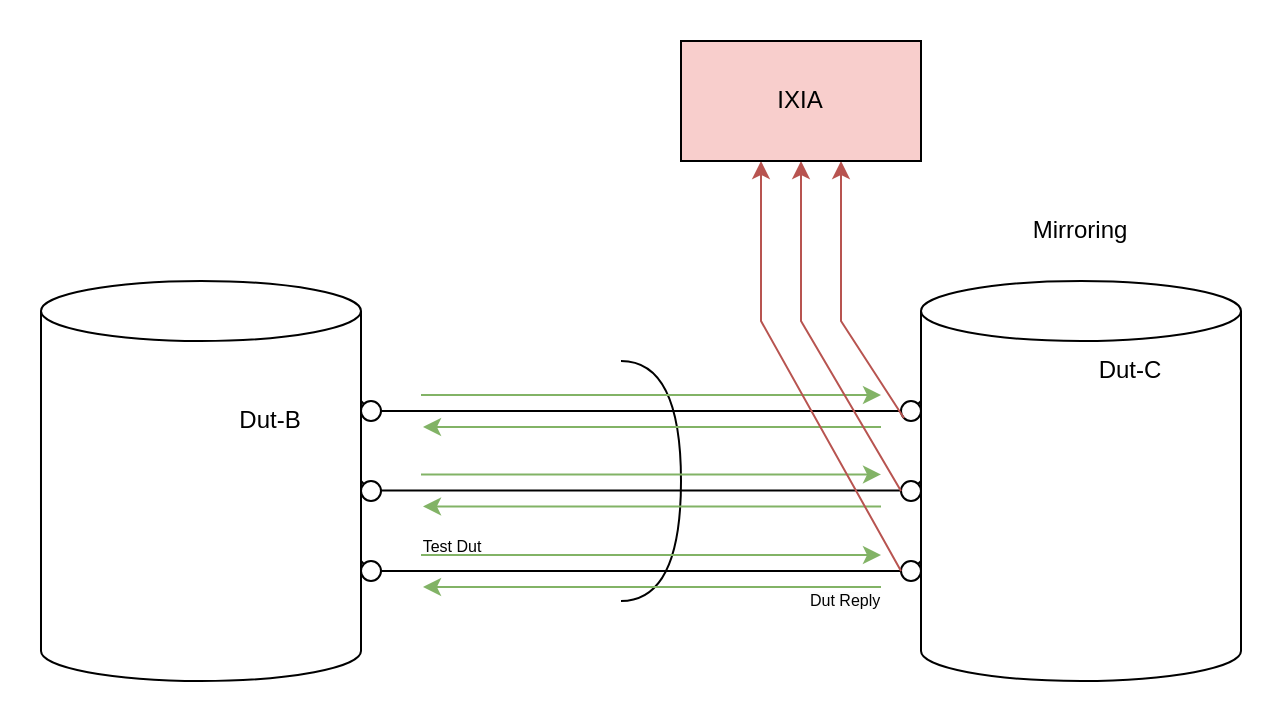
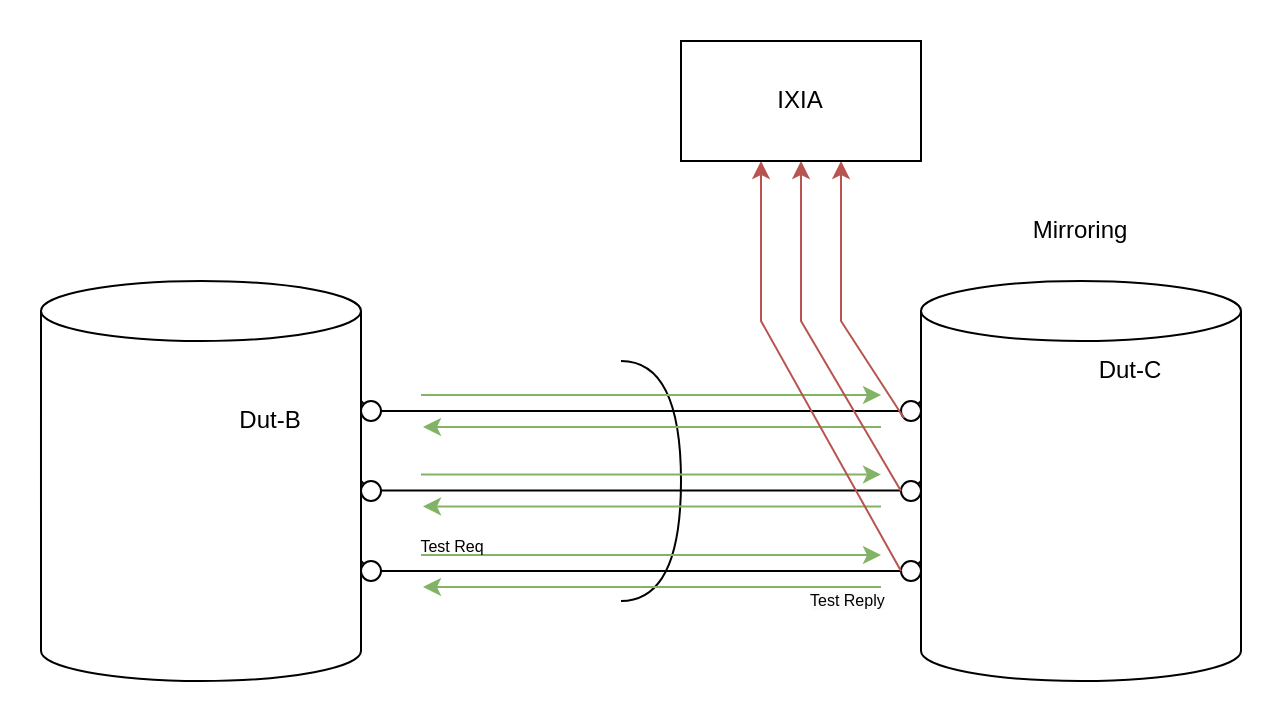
(801, 101) -> (801, 101)
(453, 547) -> (453, 547)
(849, 614) -> (849, 614)
